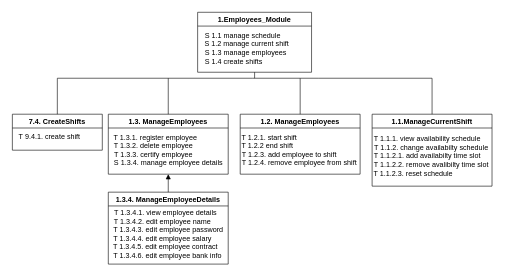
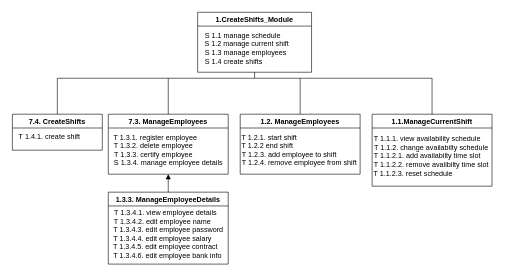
(254, 20) -> (254, 20)
(168, 122) -> (168, 122)
(49, 141) -> (49, 141)
(168, 200) -> (168, 200)
